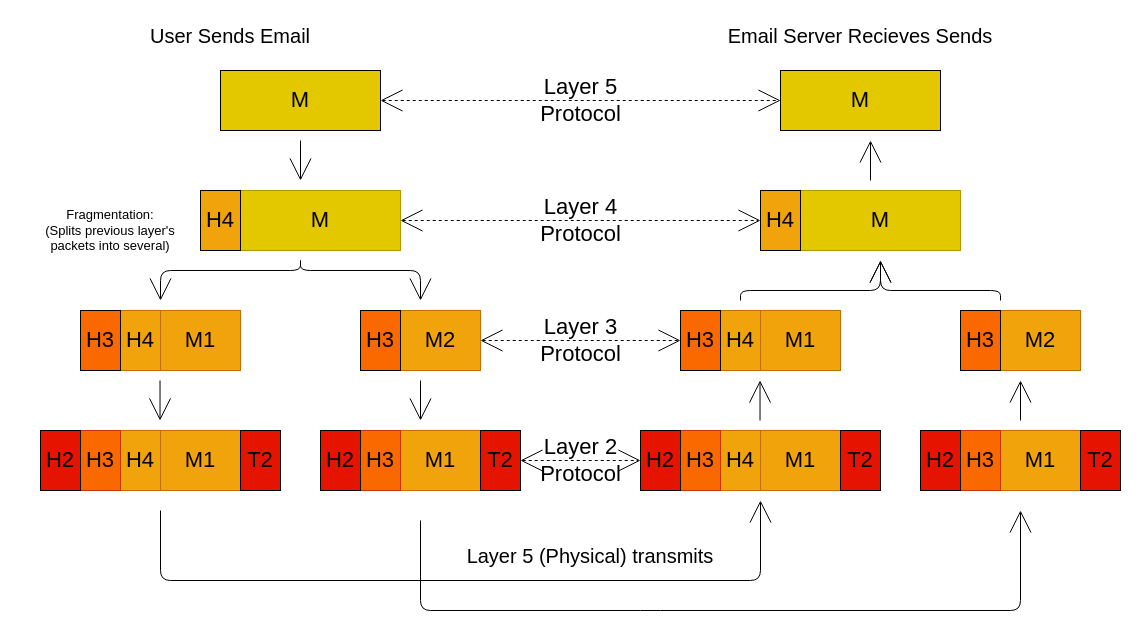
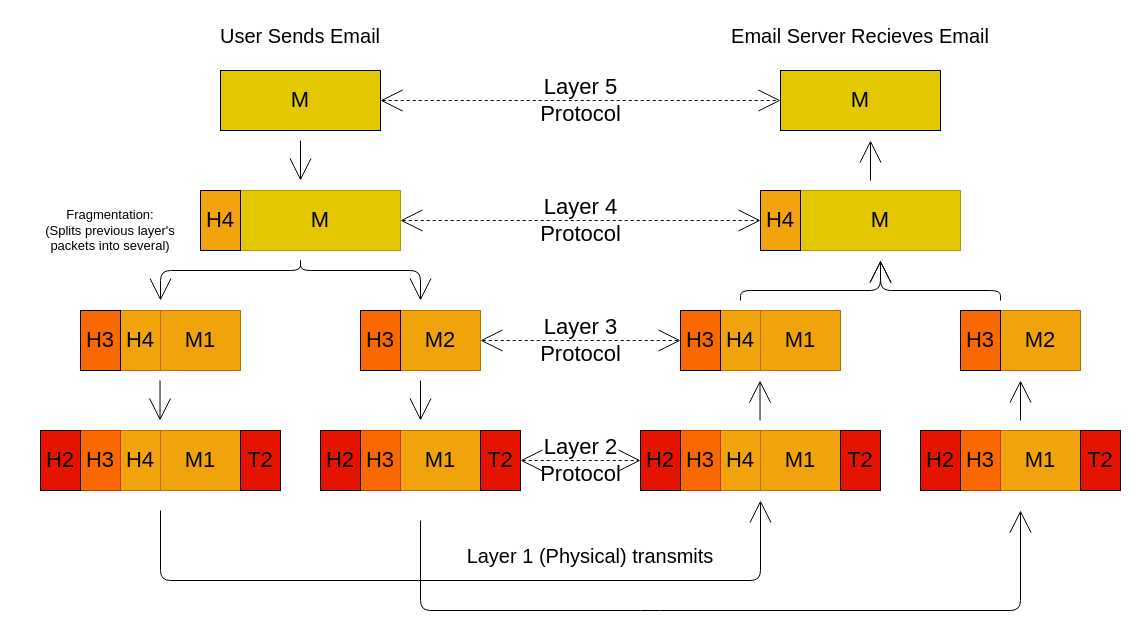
(231, 36) -> (301, 36)
(861, 36) -> (861, 36)
(591, 556) -> (591, 556)
